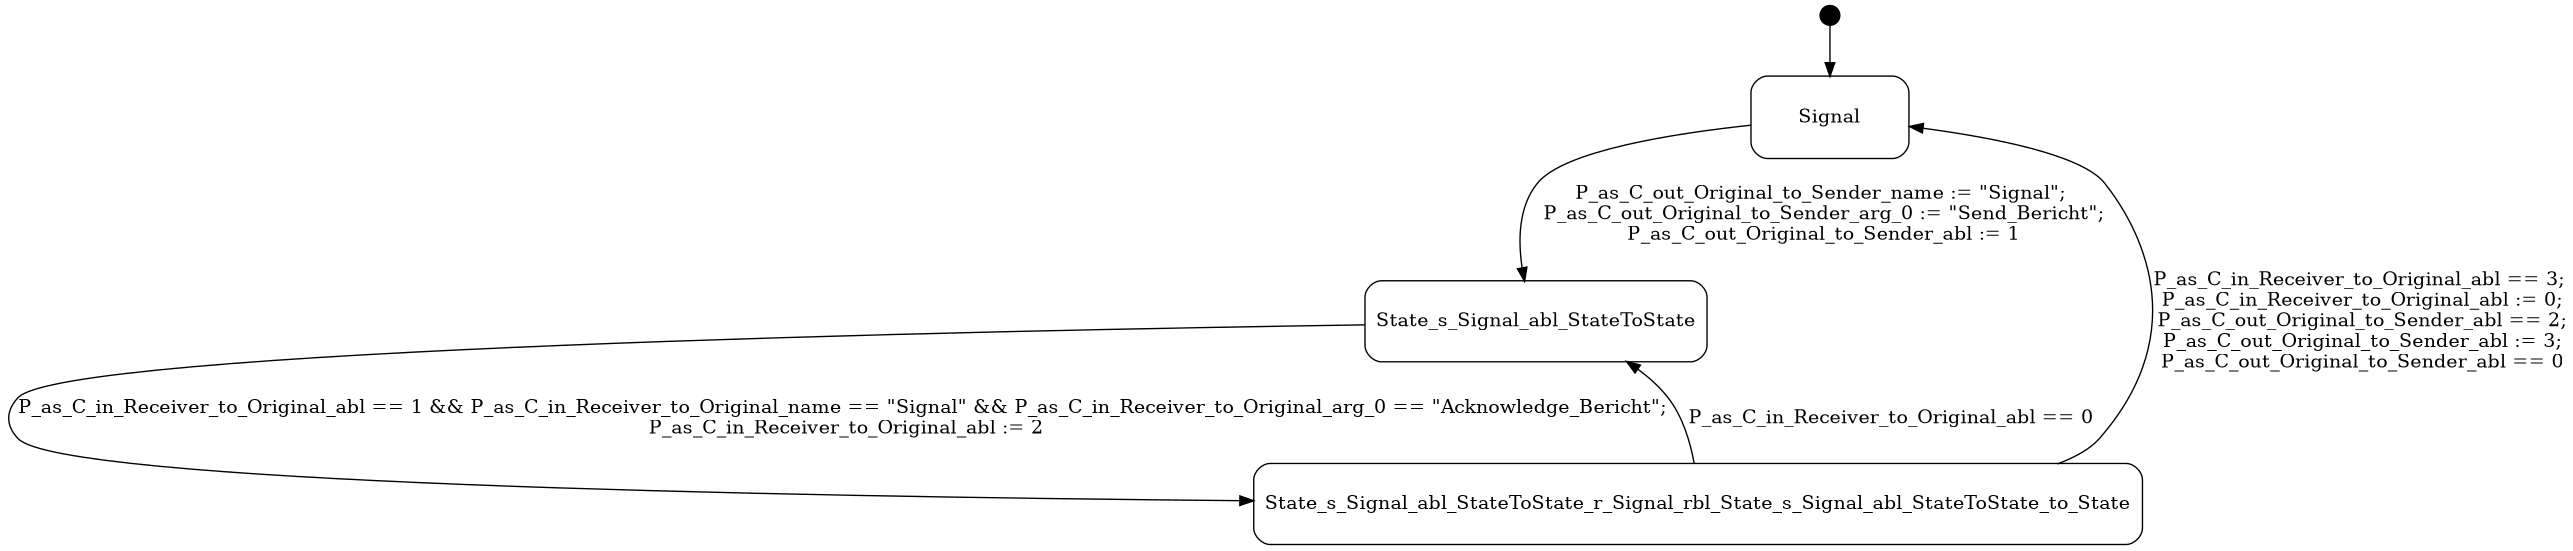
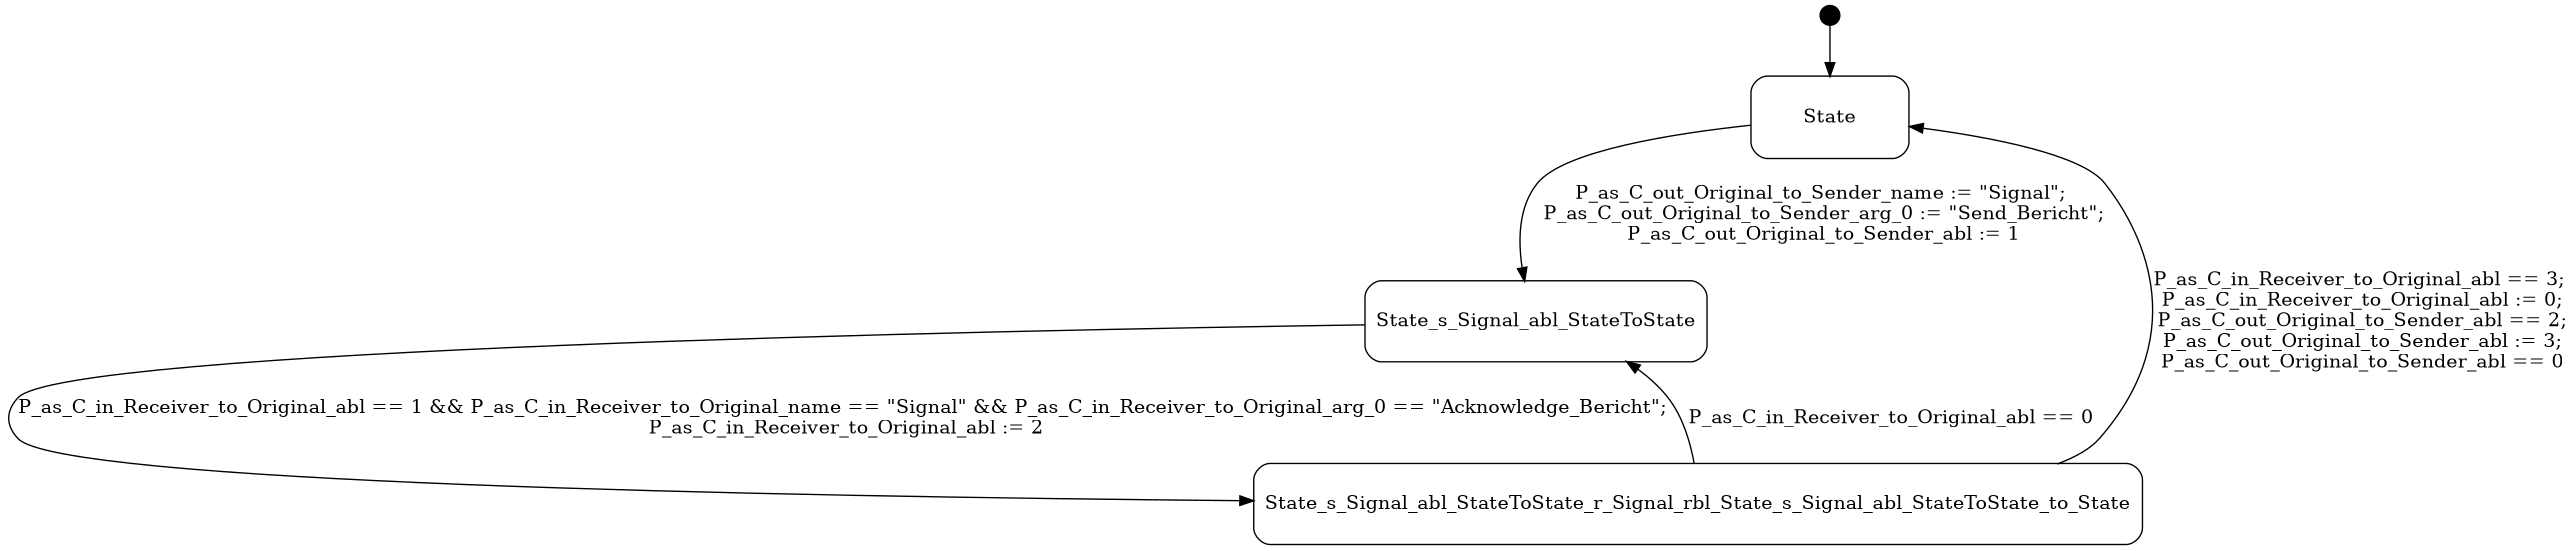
(1830, 117) -> (1830, 117)
